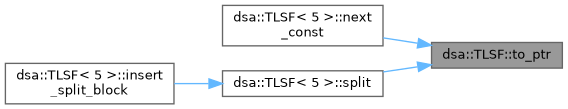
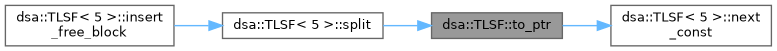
(400, 41) -> (580, 26)
(90, 84) -> (90, 26)
